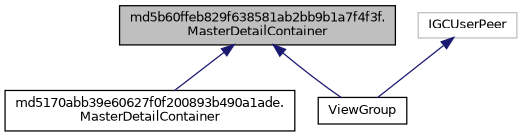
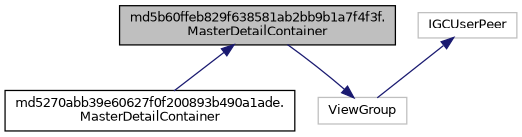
(312, 76) -> (316, 66)
(150, 111) -> (150, 111)
(363, 111) -> (363, 111)
